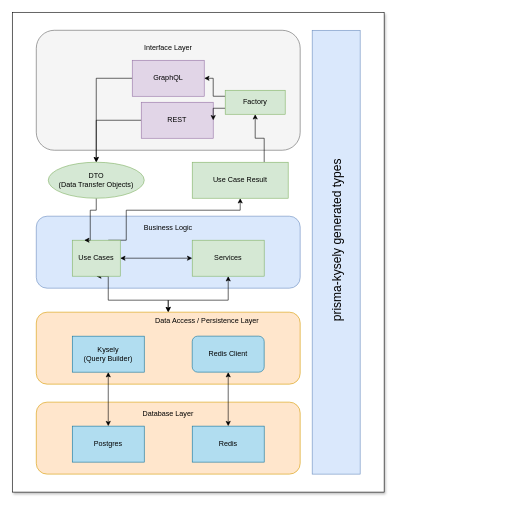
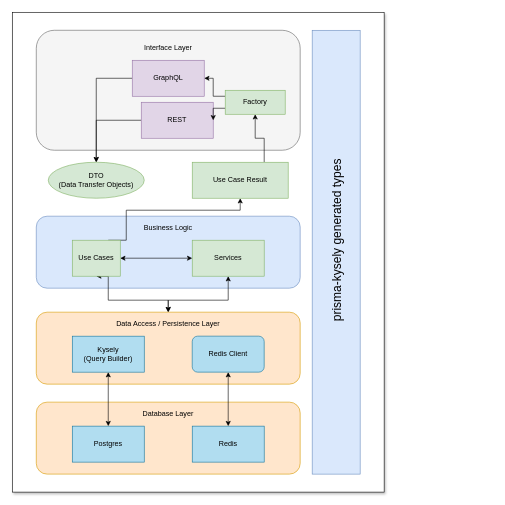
(94, 210) -> none
(207, 321) -> (168, 324)
